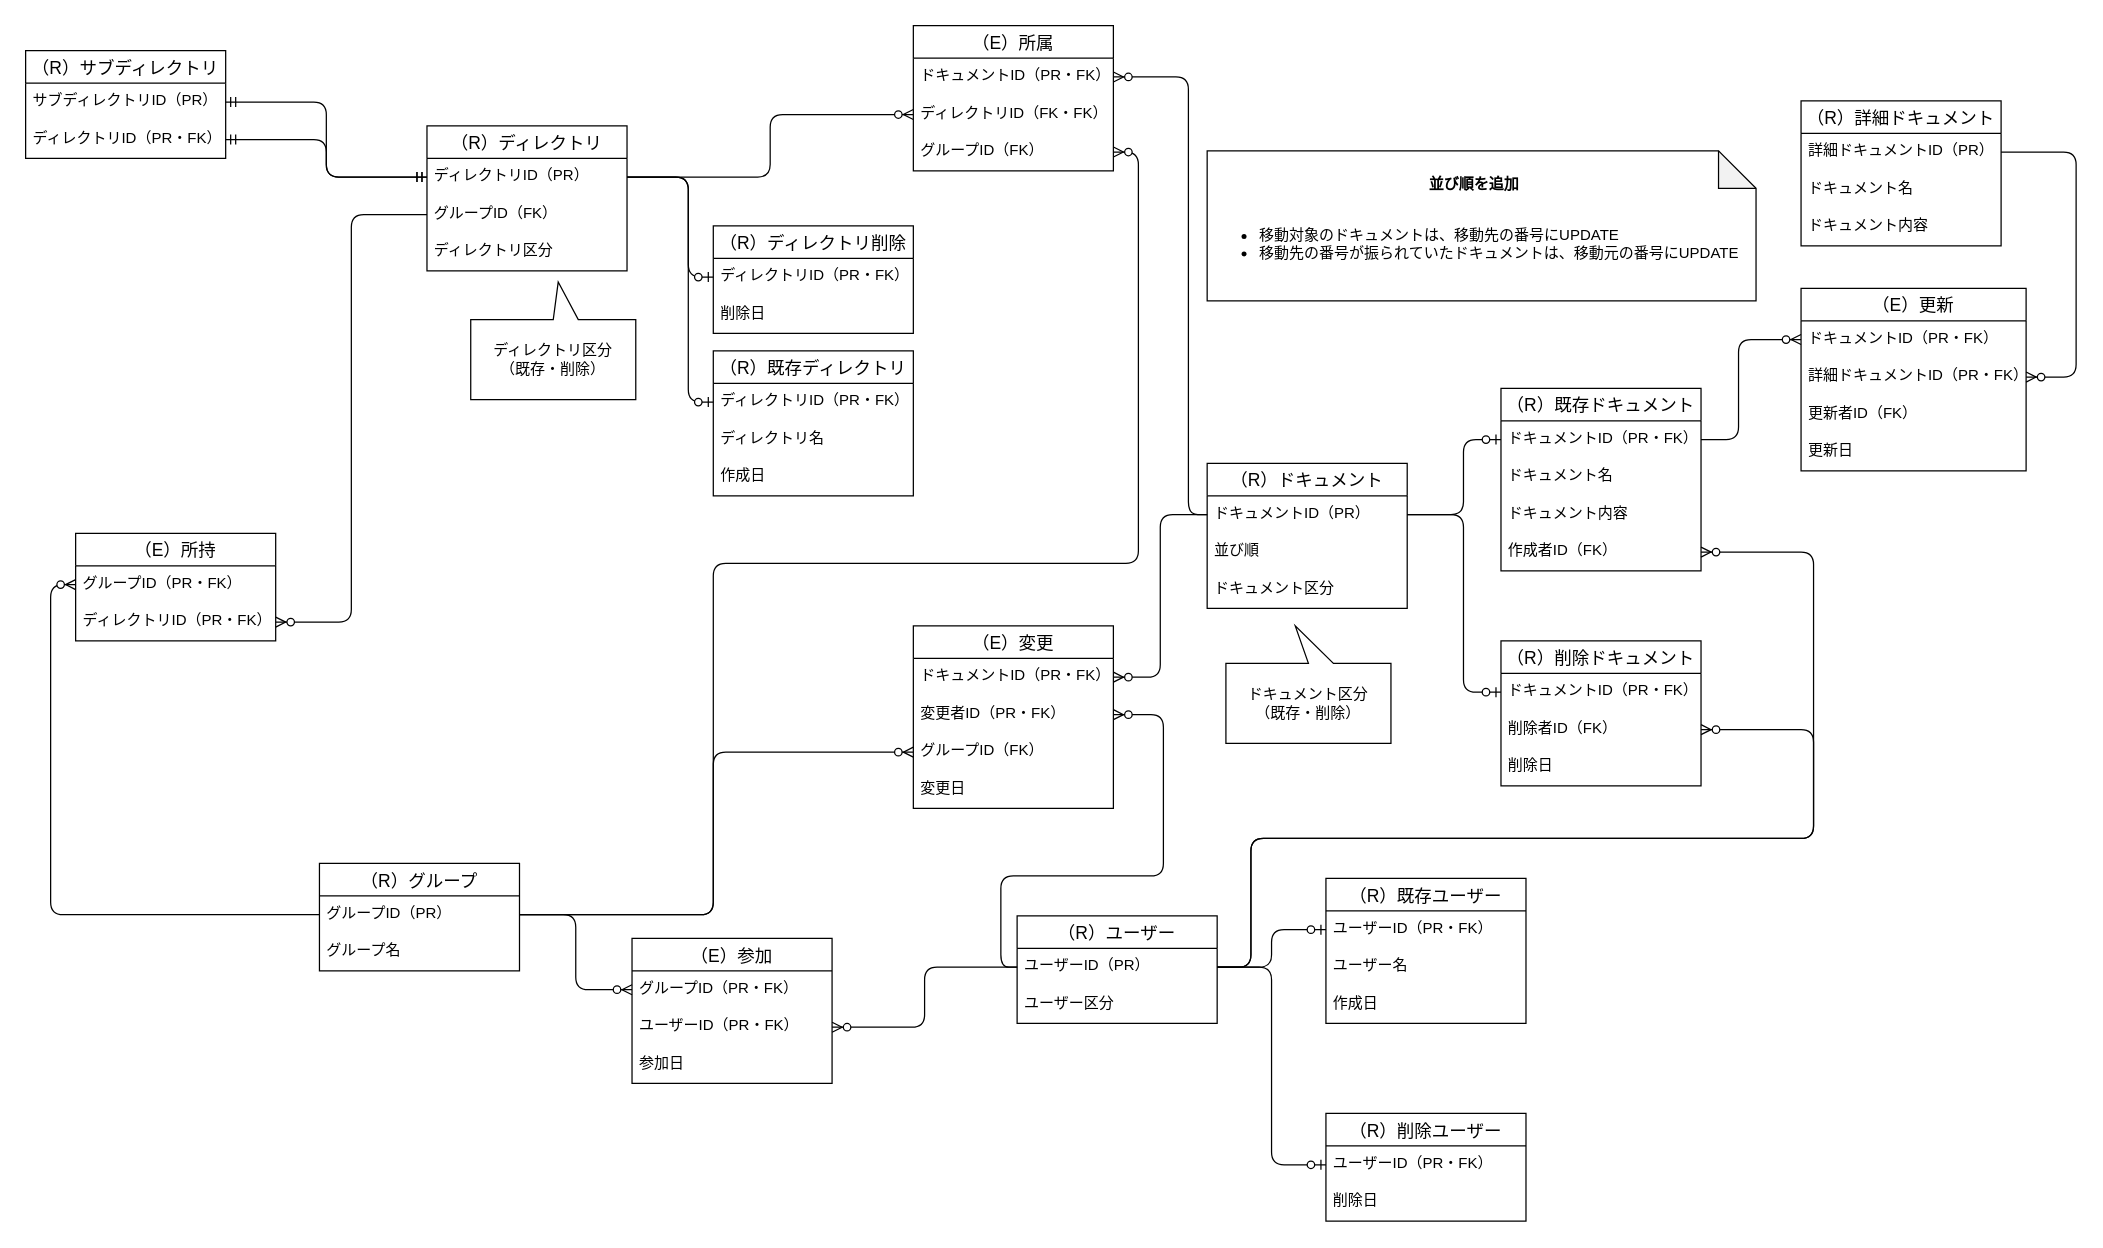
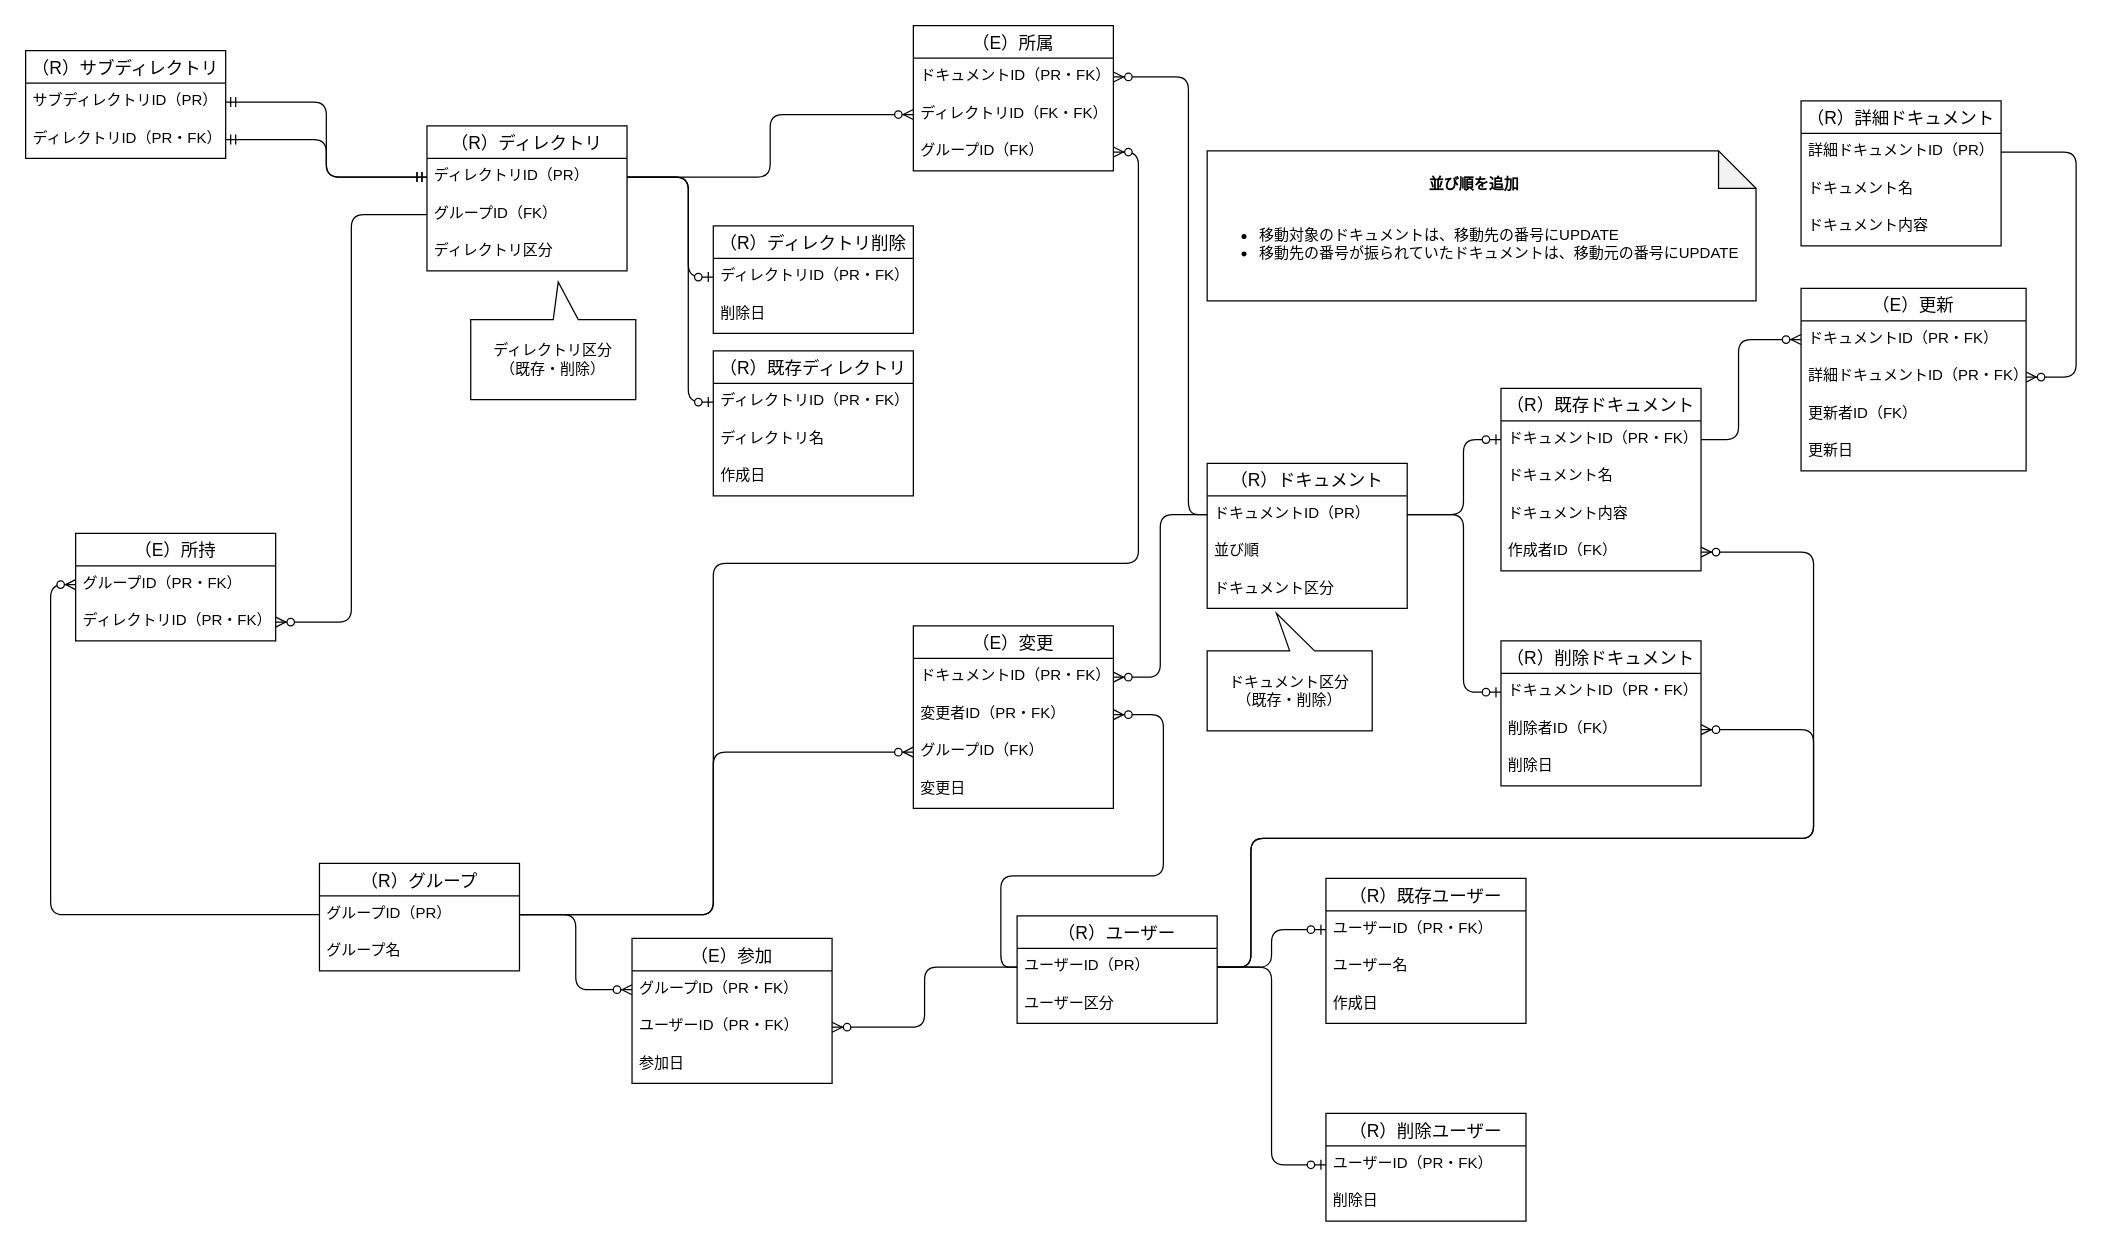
(1308, 684) -> (1289, 672)
